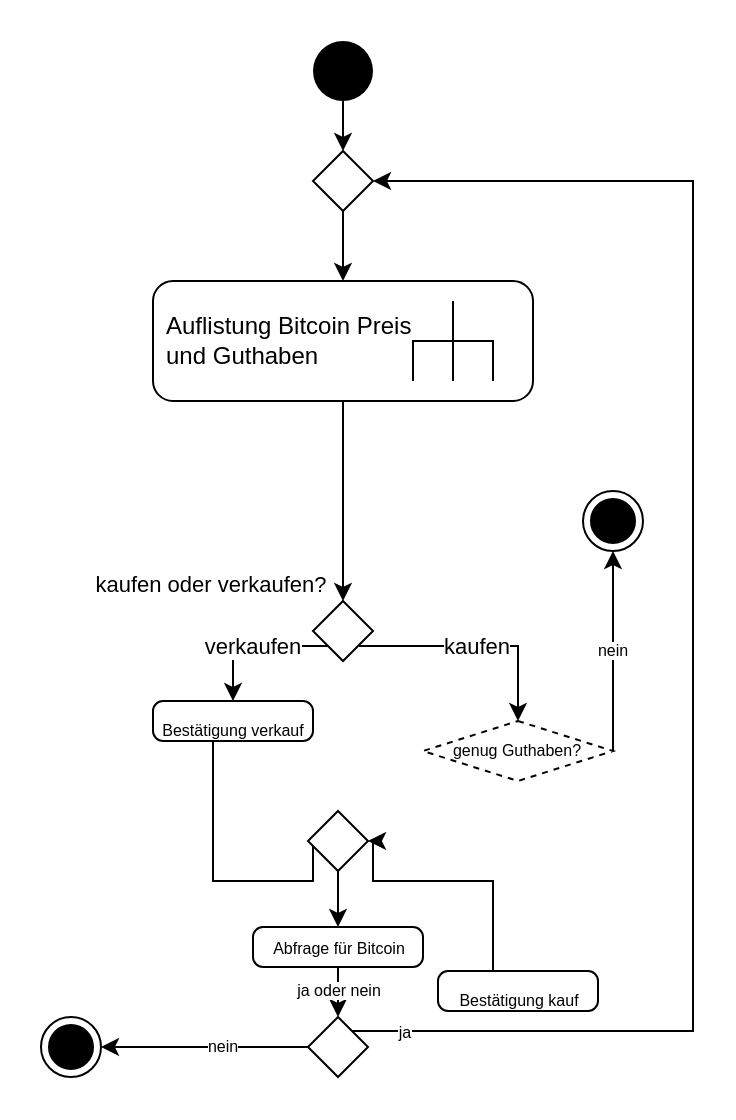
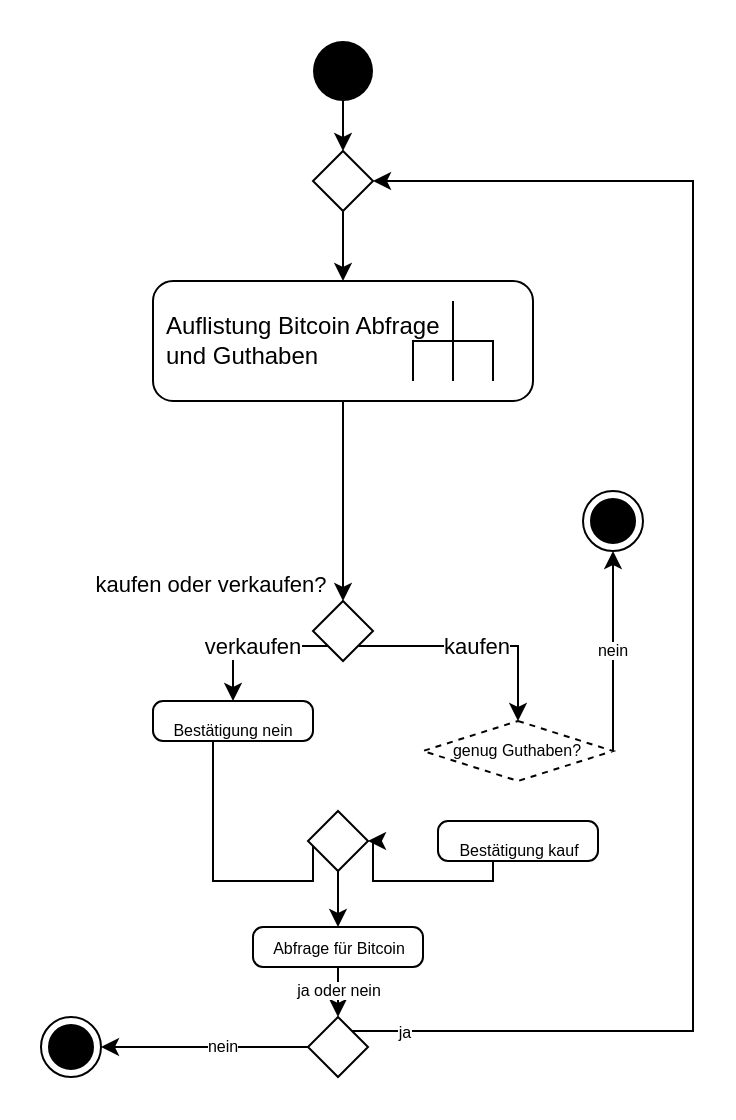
(306, 341) -> (323, 341)
(234, 729) -> (234, 729)
(518, 991) -> (518, 841)
